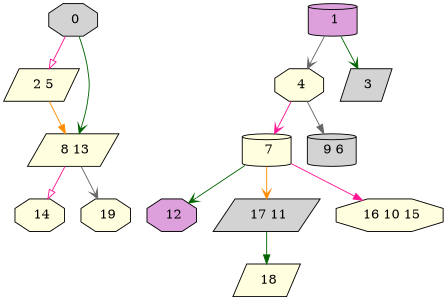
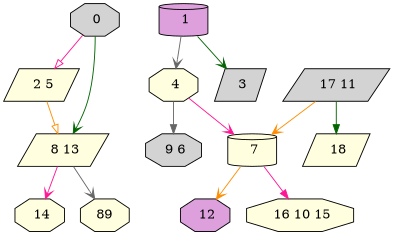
(55, 113) -> (51, 113)
(332, 150) -> (174, 150)
(267, 178) -> (297, 115)
(59, 179) -> (53, 178)
(221, 182) -> (231, 179)
(106, 215) -> (105, 215)
